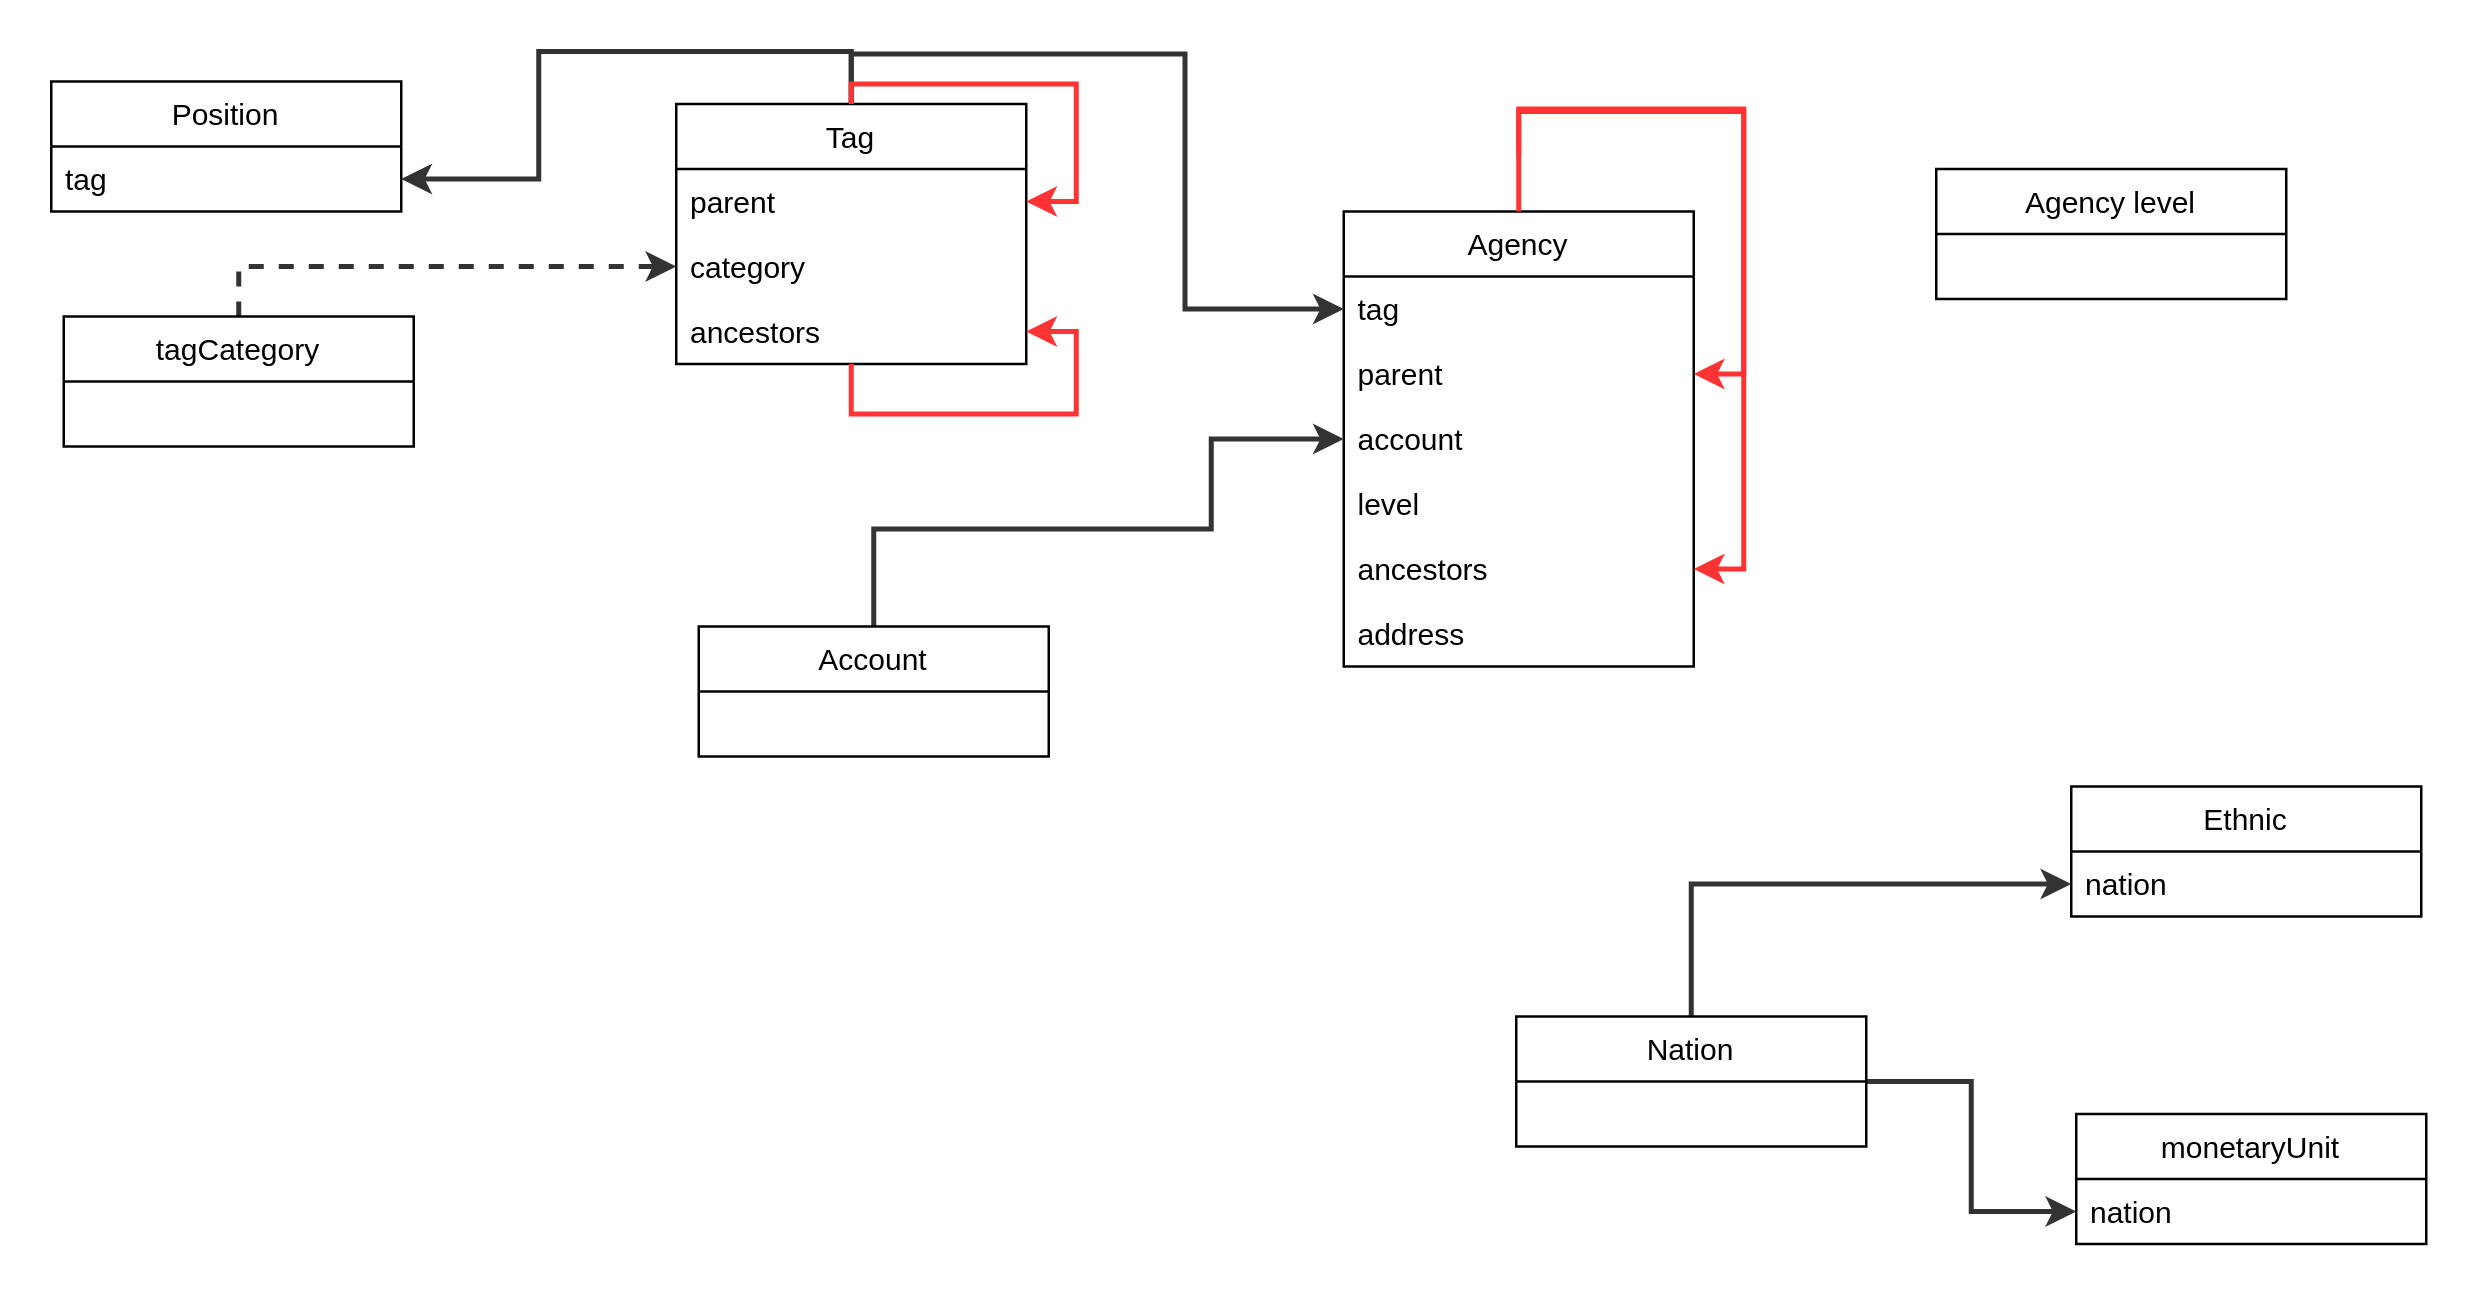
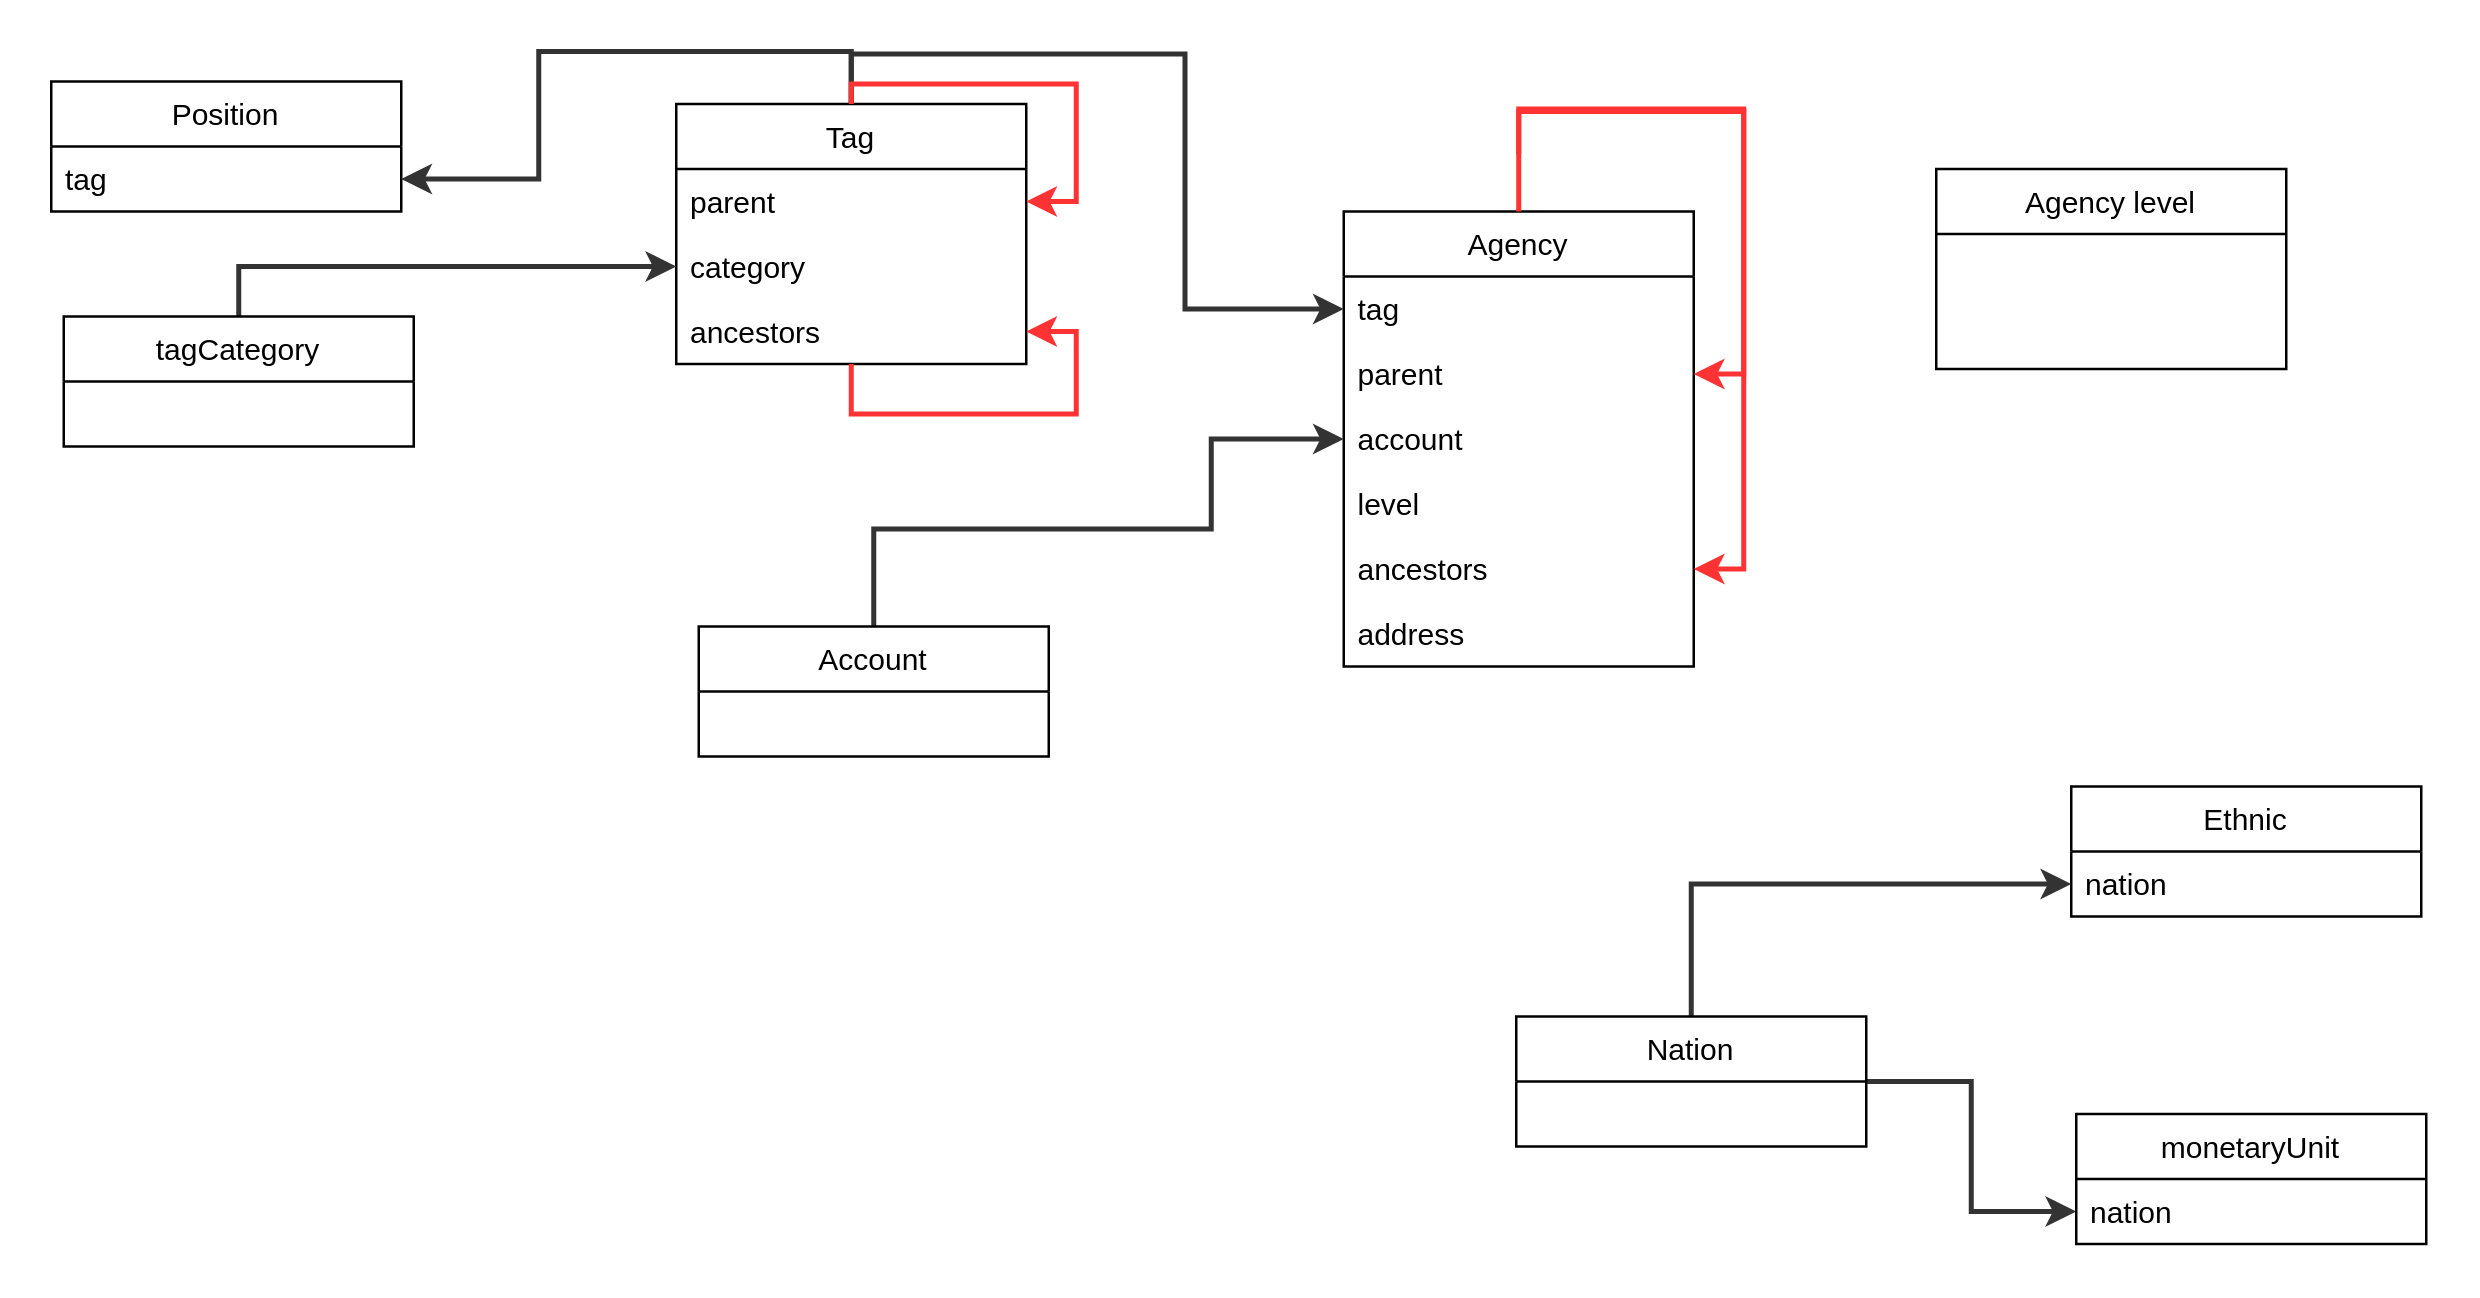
(2111, 234) -> (2111, 269)
(271, 266) -> (271, 266)
